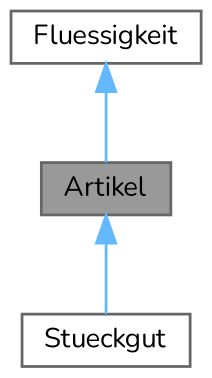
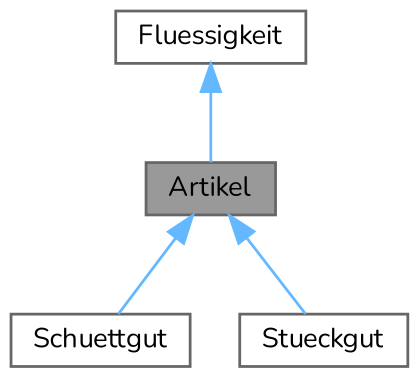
none -> (101, 340)
